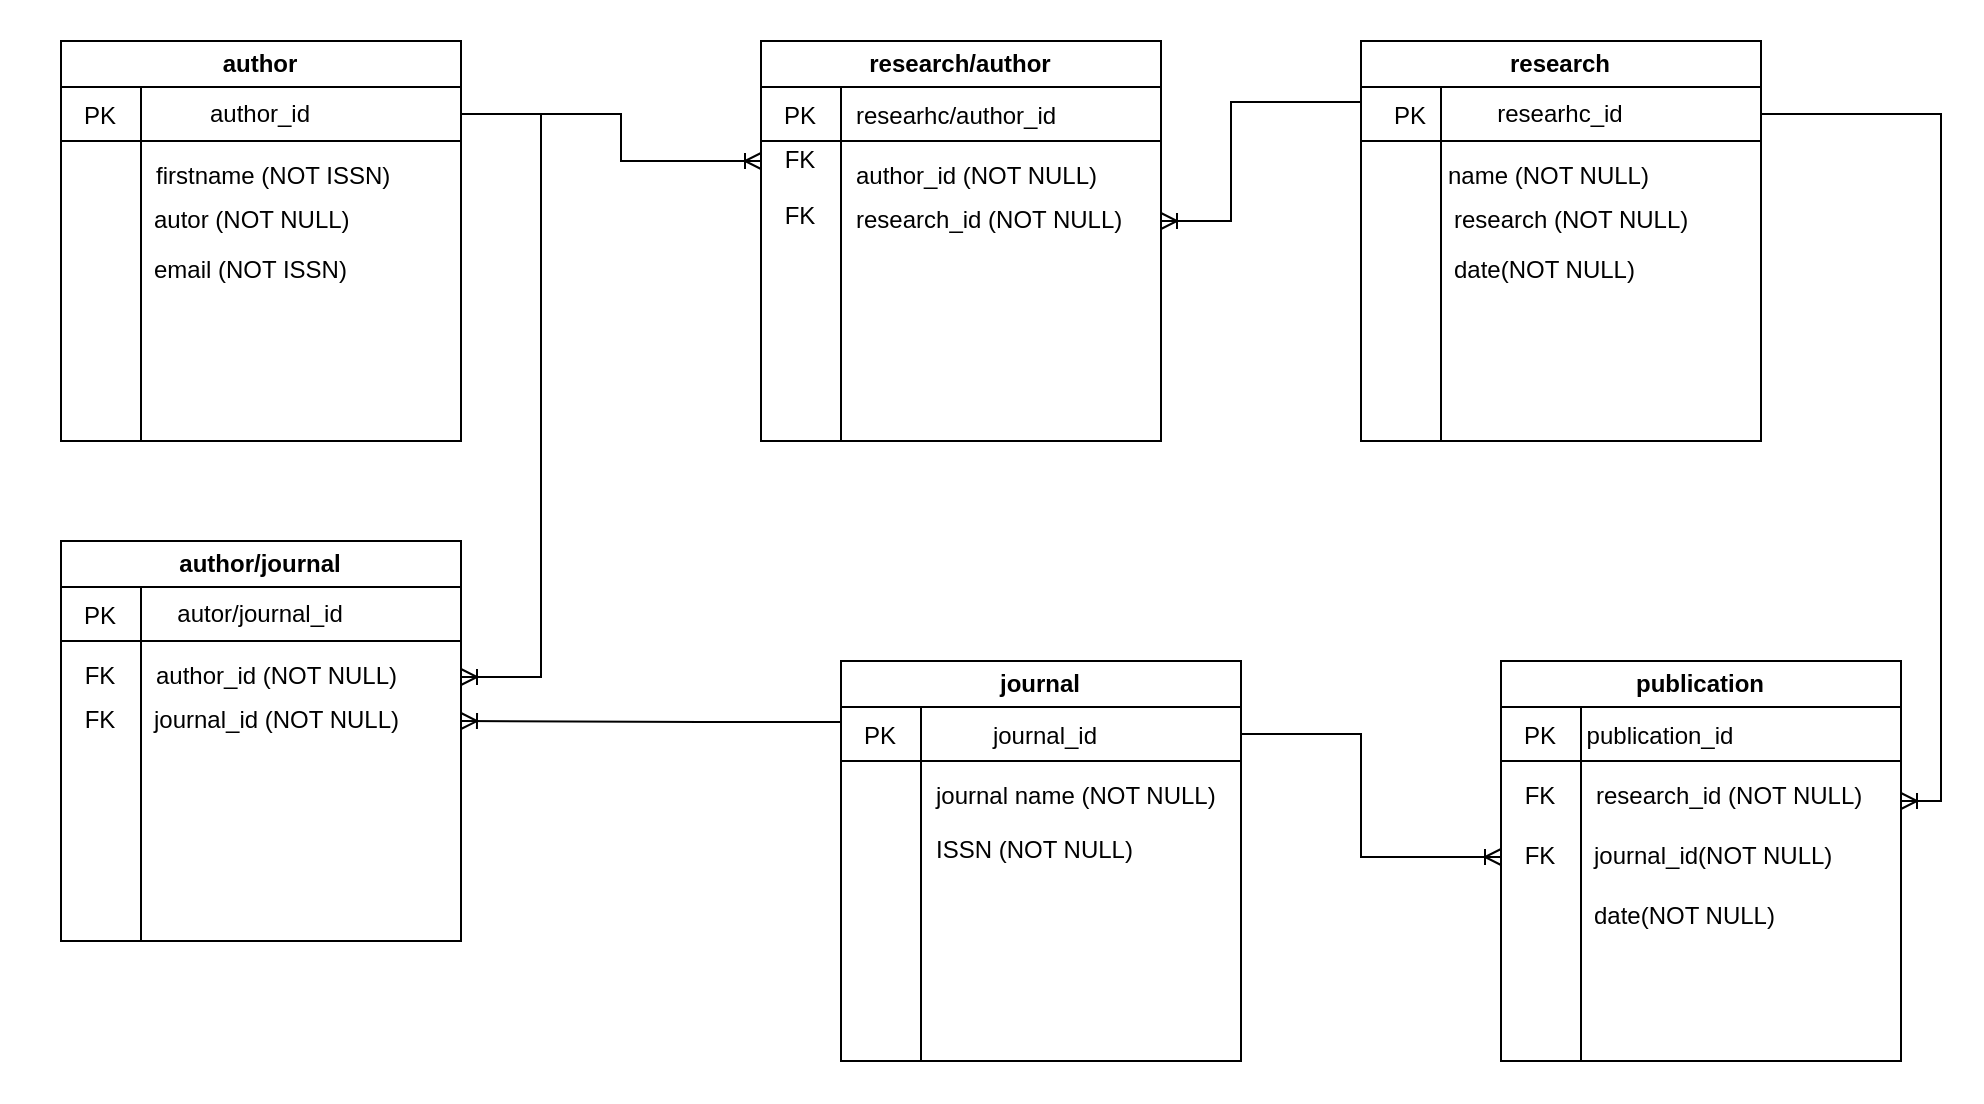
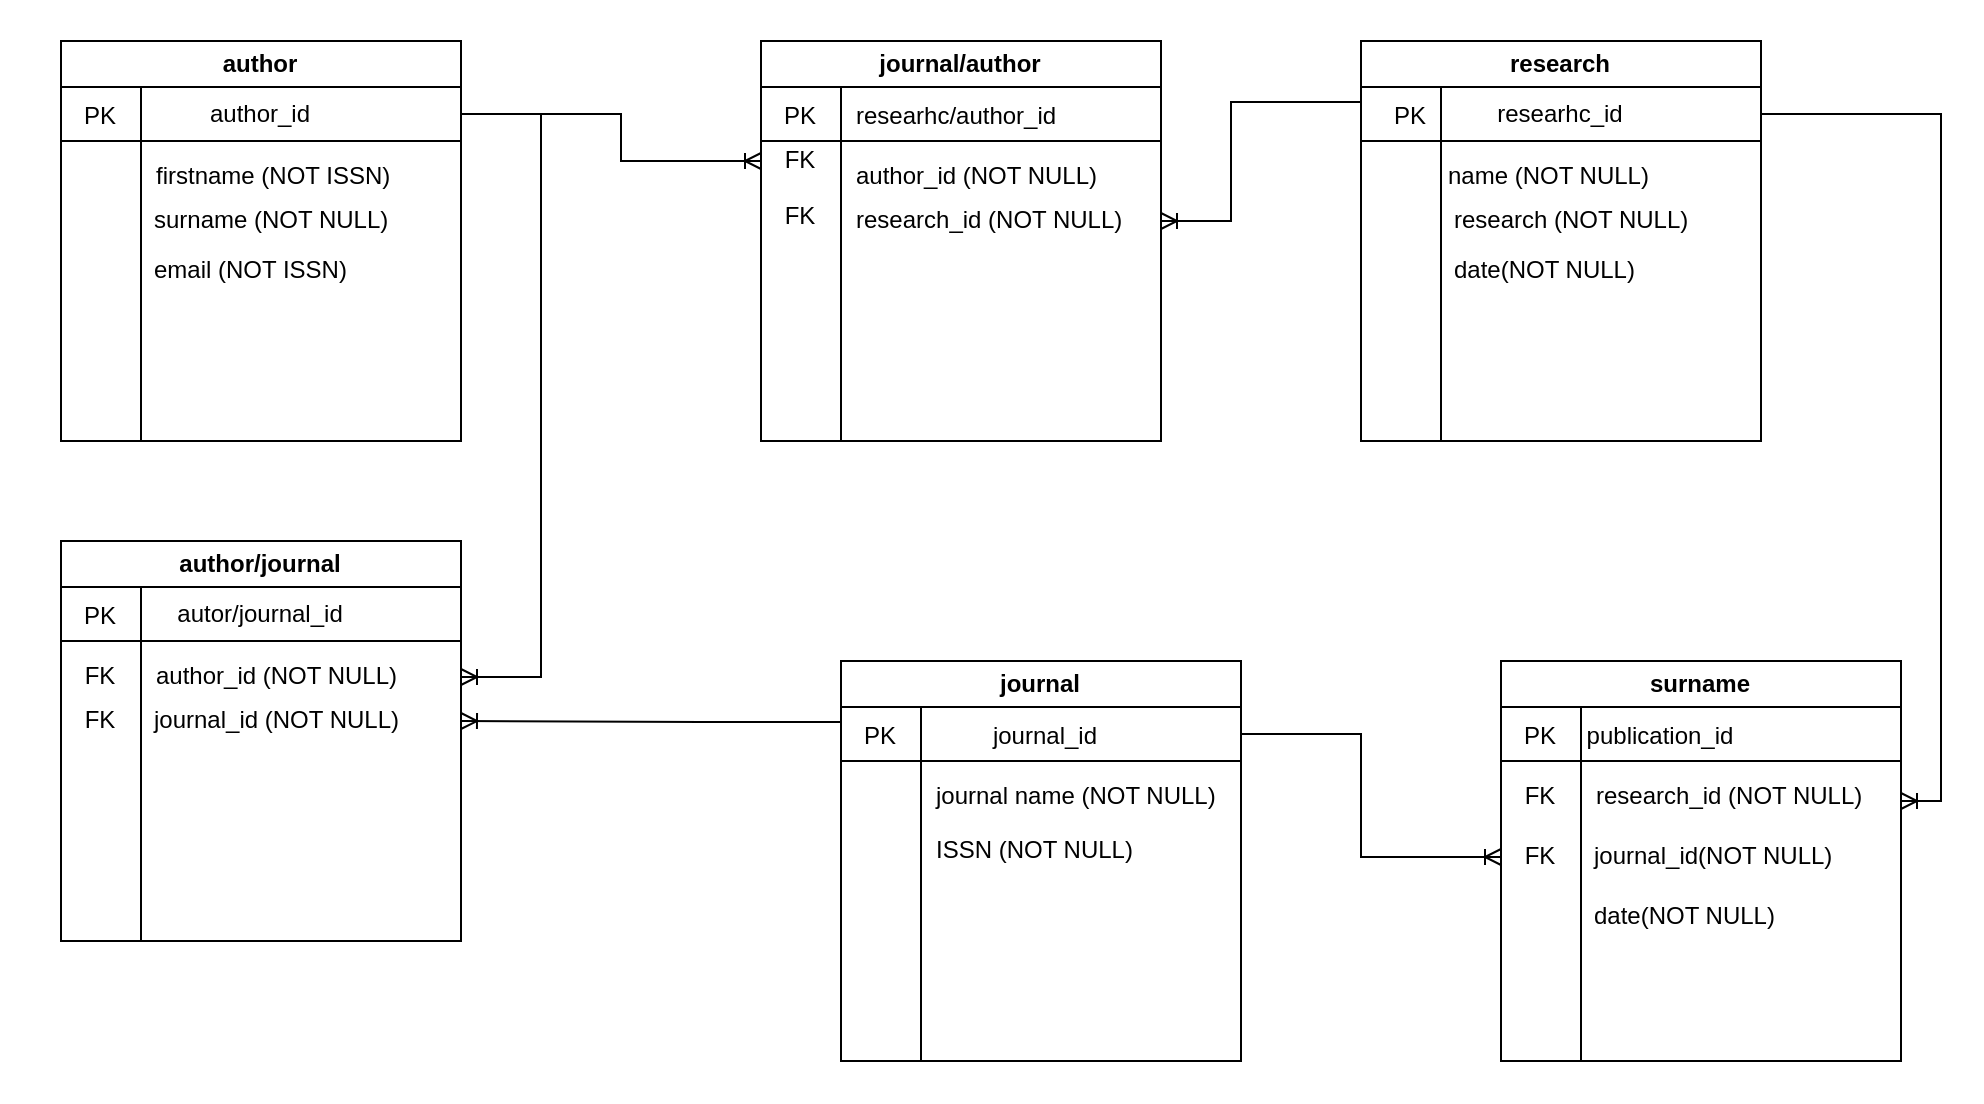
(961, 65) -> (961, 65)
(256, 221) -> (270, 221)
(1701, 685) -> (1701, 685)
